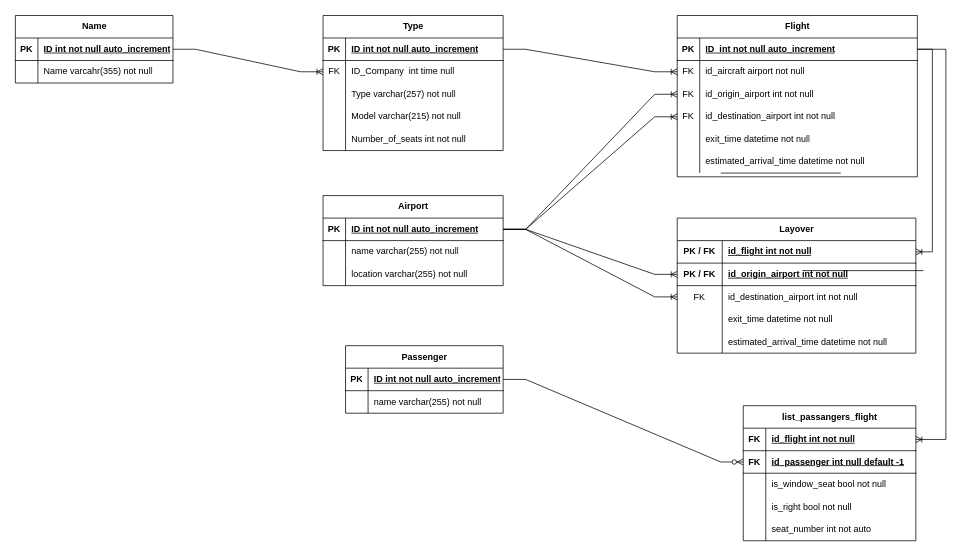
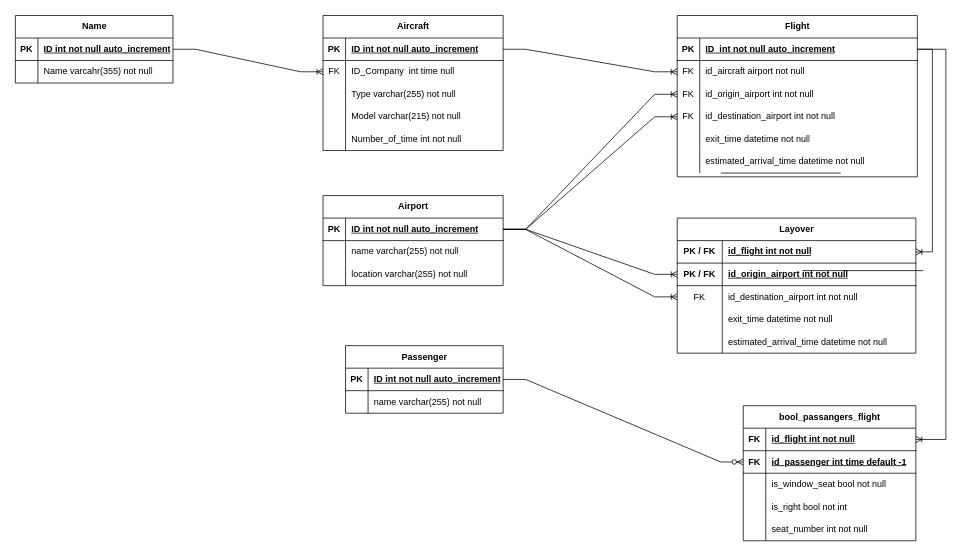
(413, 27) -> (413, 27)
(411, 94) -> (411, 94)
(415, 139) -> (411, 139)
(830, 417) -> (830, 417)
(841, 462) -> (843, 462)
(817, 507) -> (816, 507)
(827, 529) -> (825, 529)
